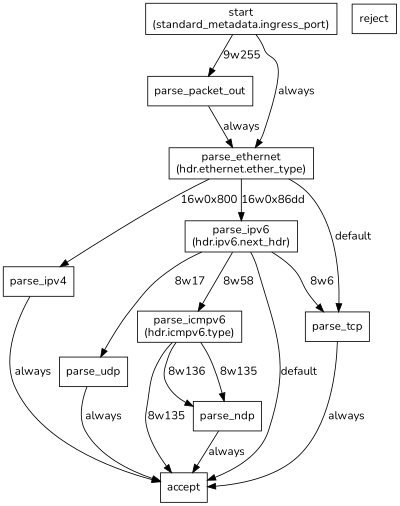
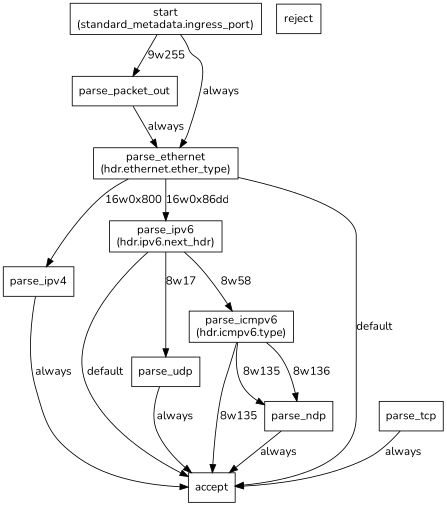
(331, 234) -> (356, 329)
(299, 276) -> none
